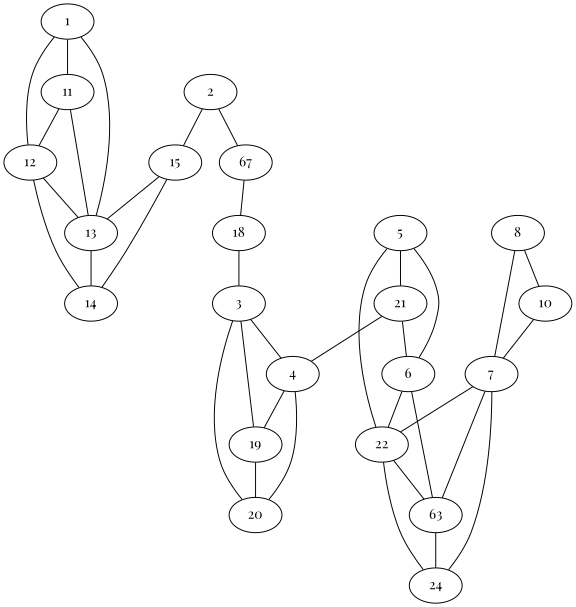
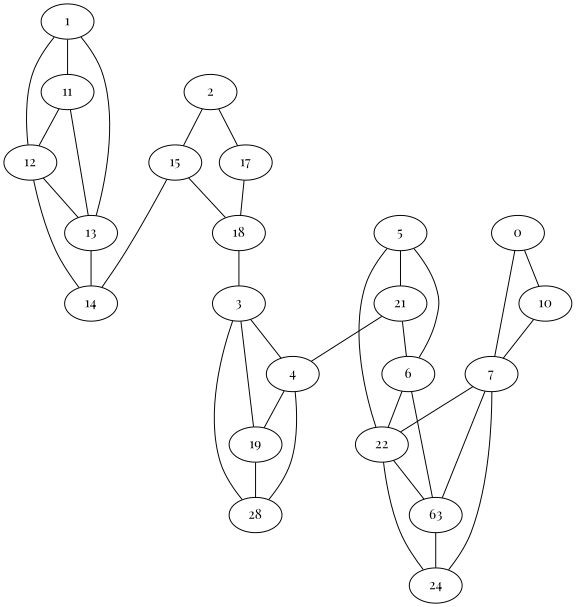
(246, 163) -> (246, 163)
(133, 198) -> (207, 198)
(518, 233) -> (518, 233)
(256, 515) -> (256, 515)
